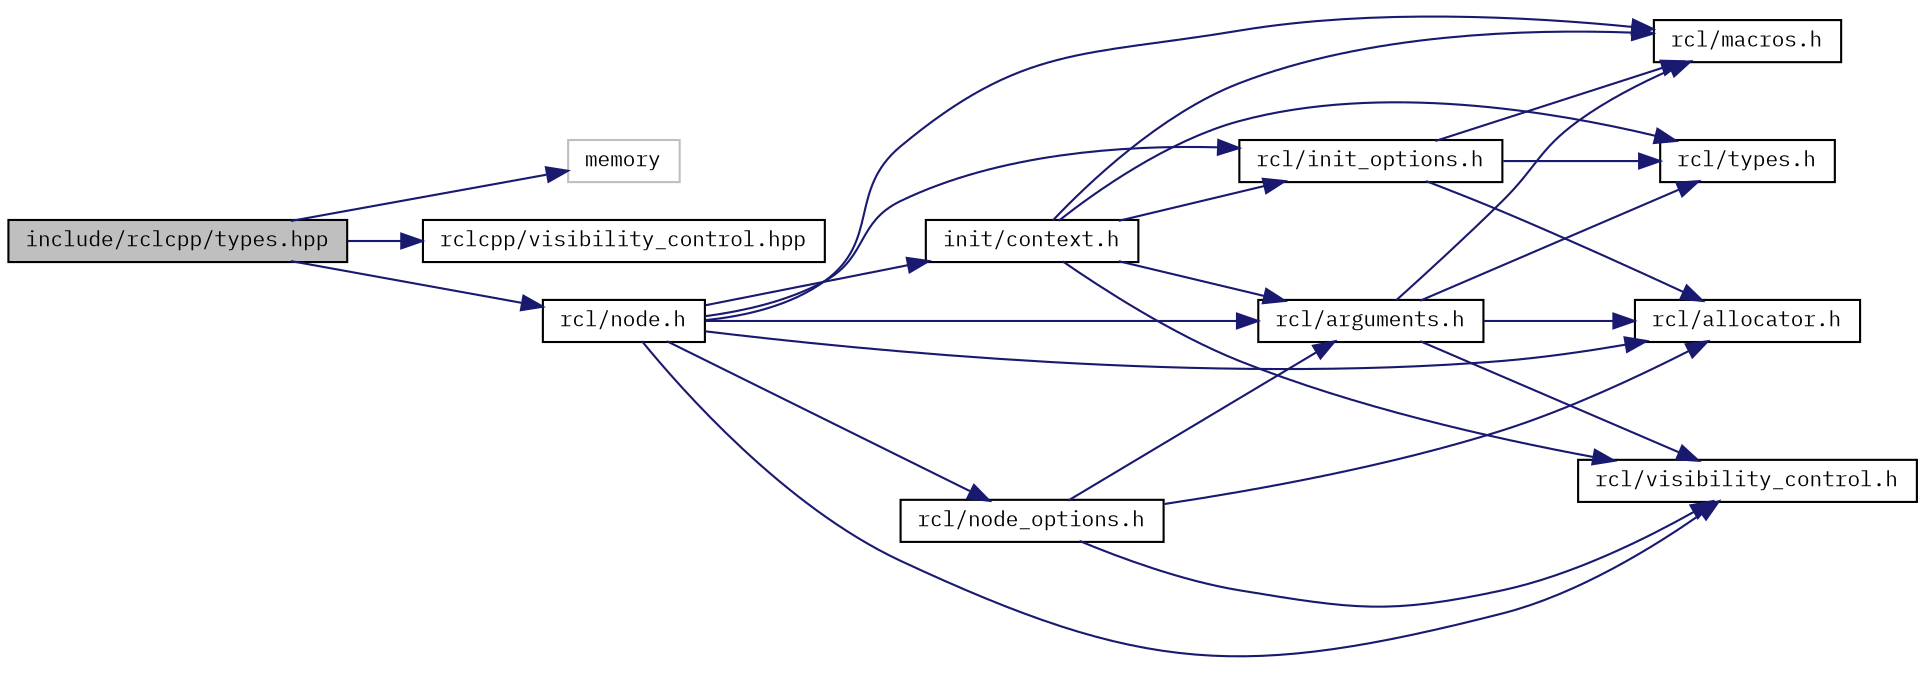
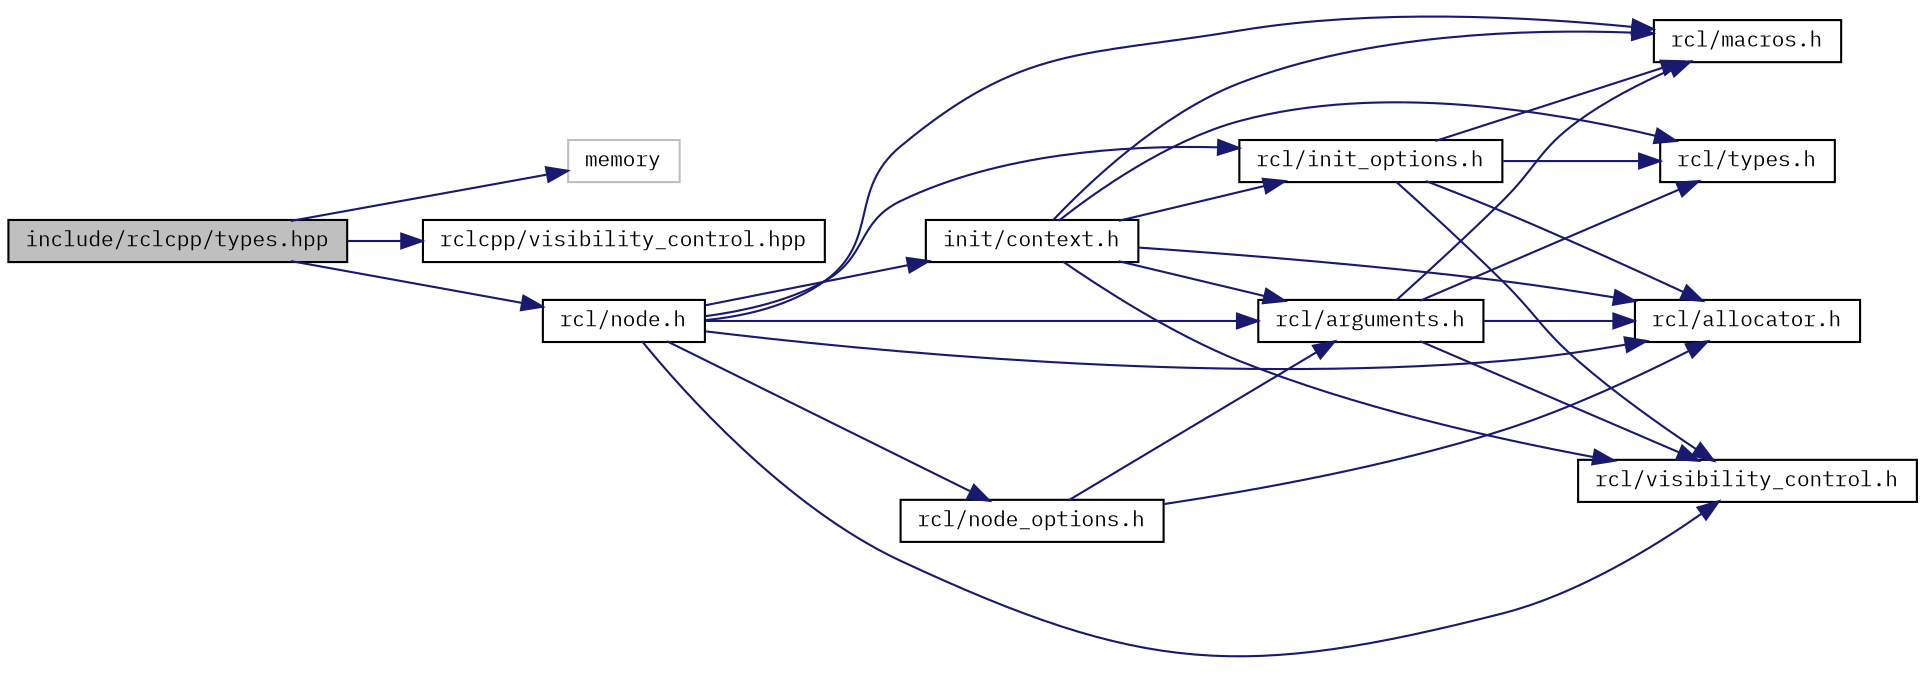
none -> (1377, 267)
(1391, 606) -> (1527, 307)
